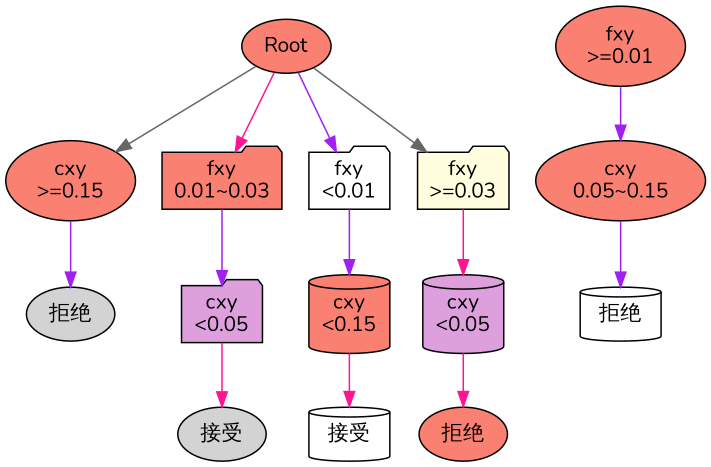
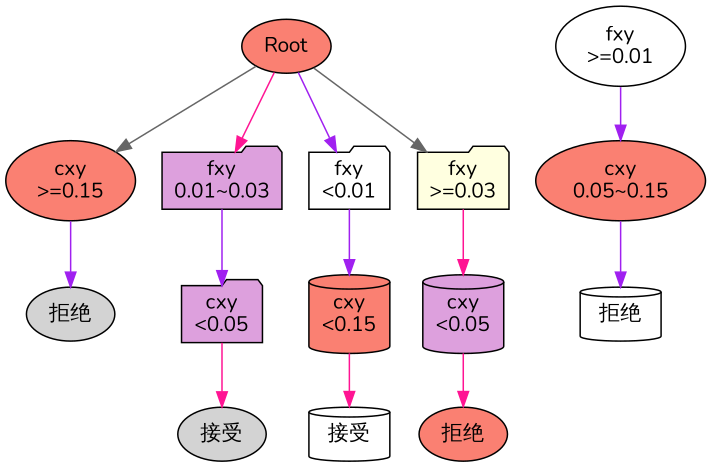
(621, 46) -> (621, 46)
(222, 181) -> (222, 181)
